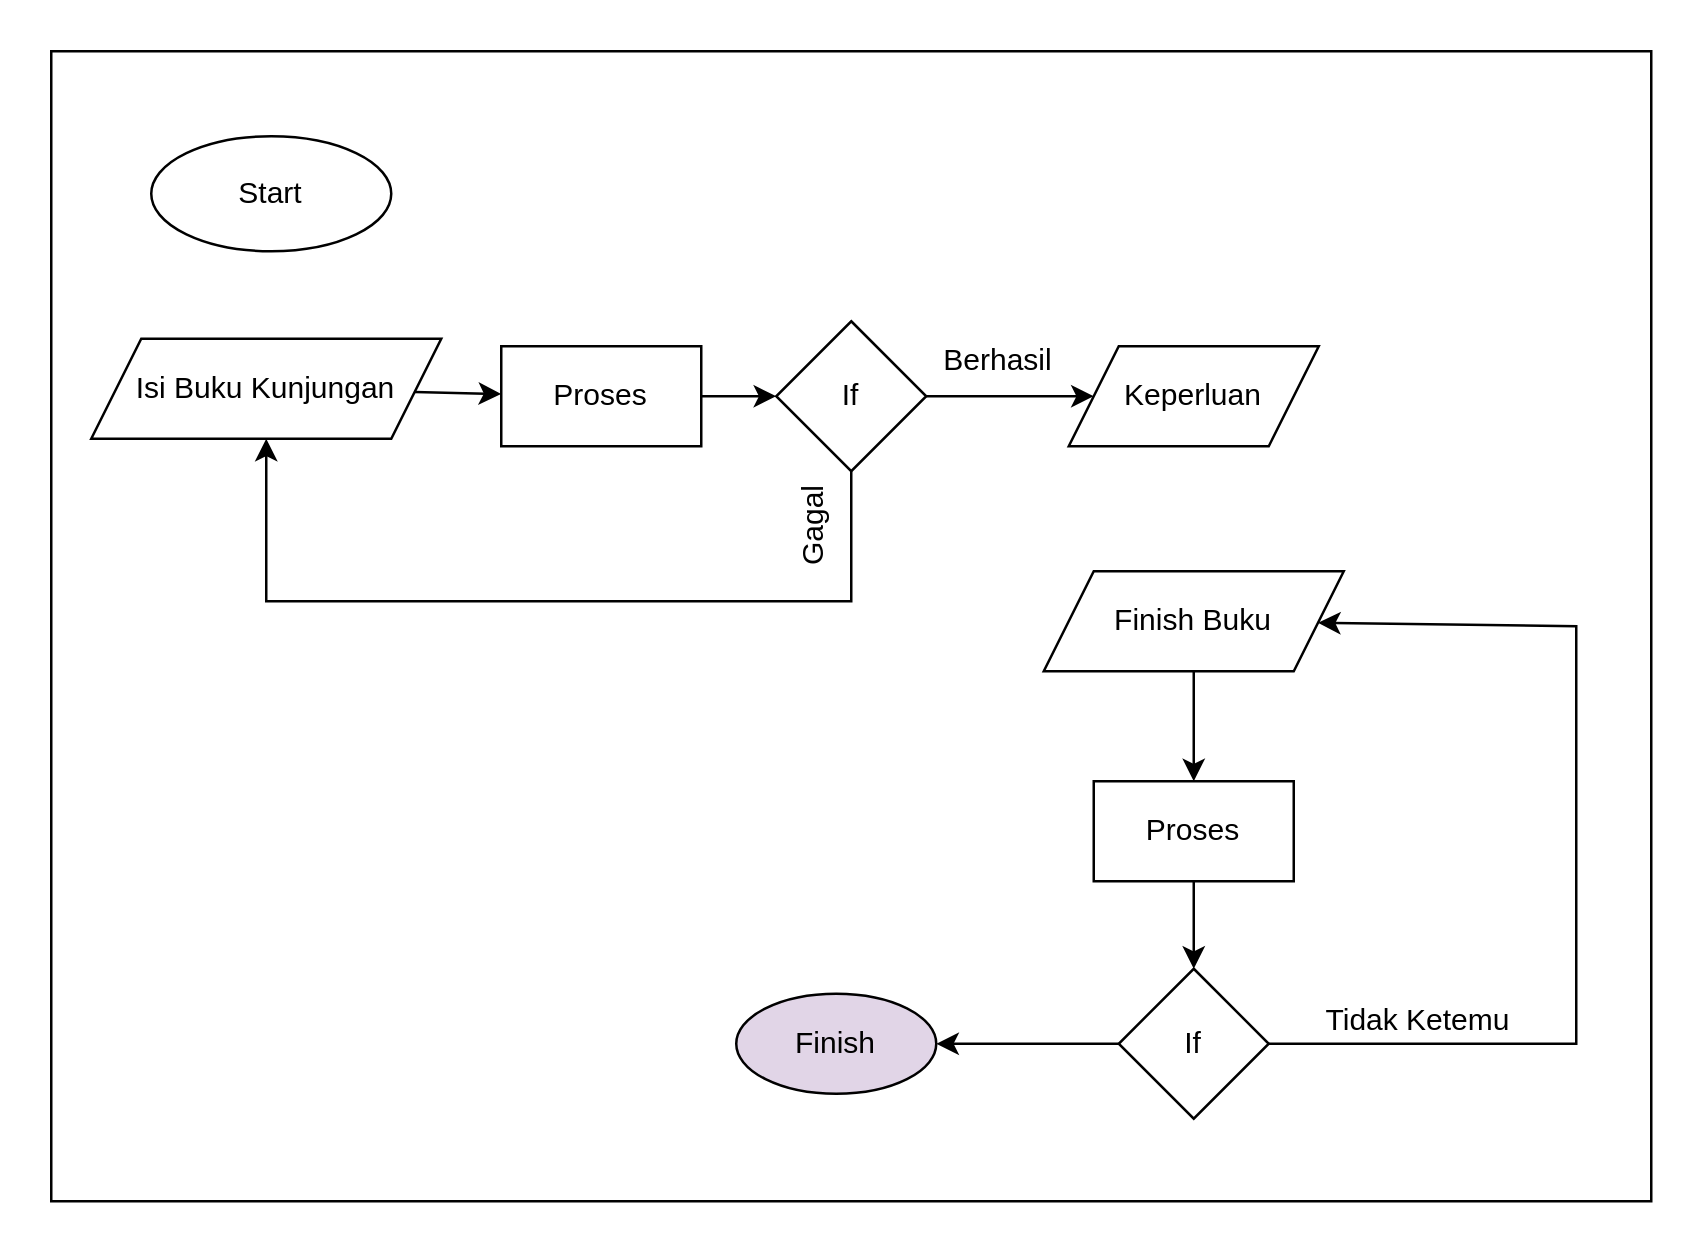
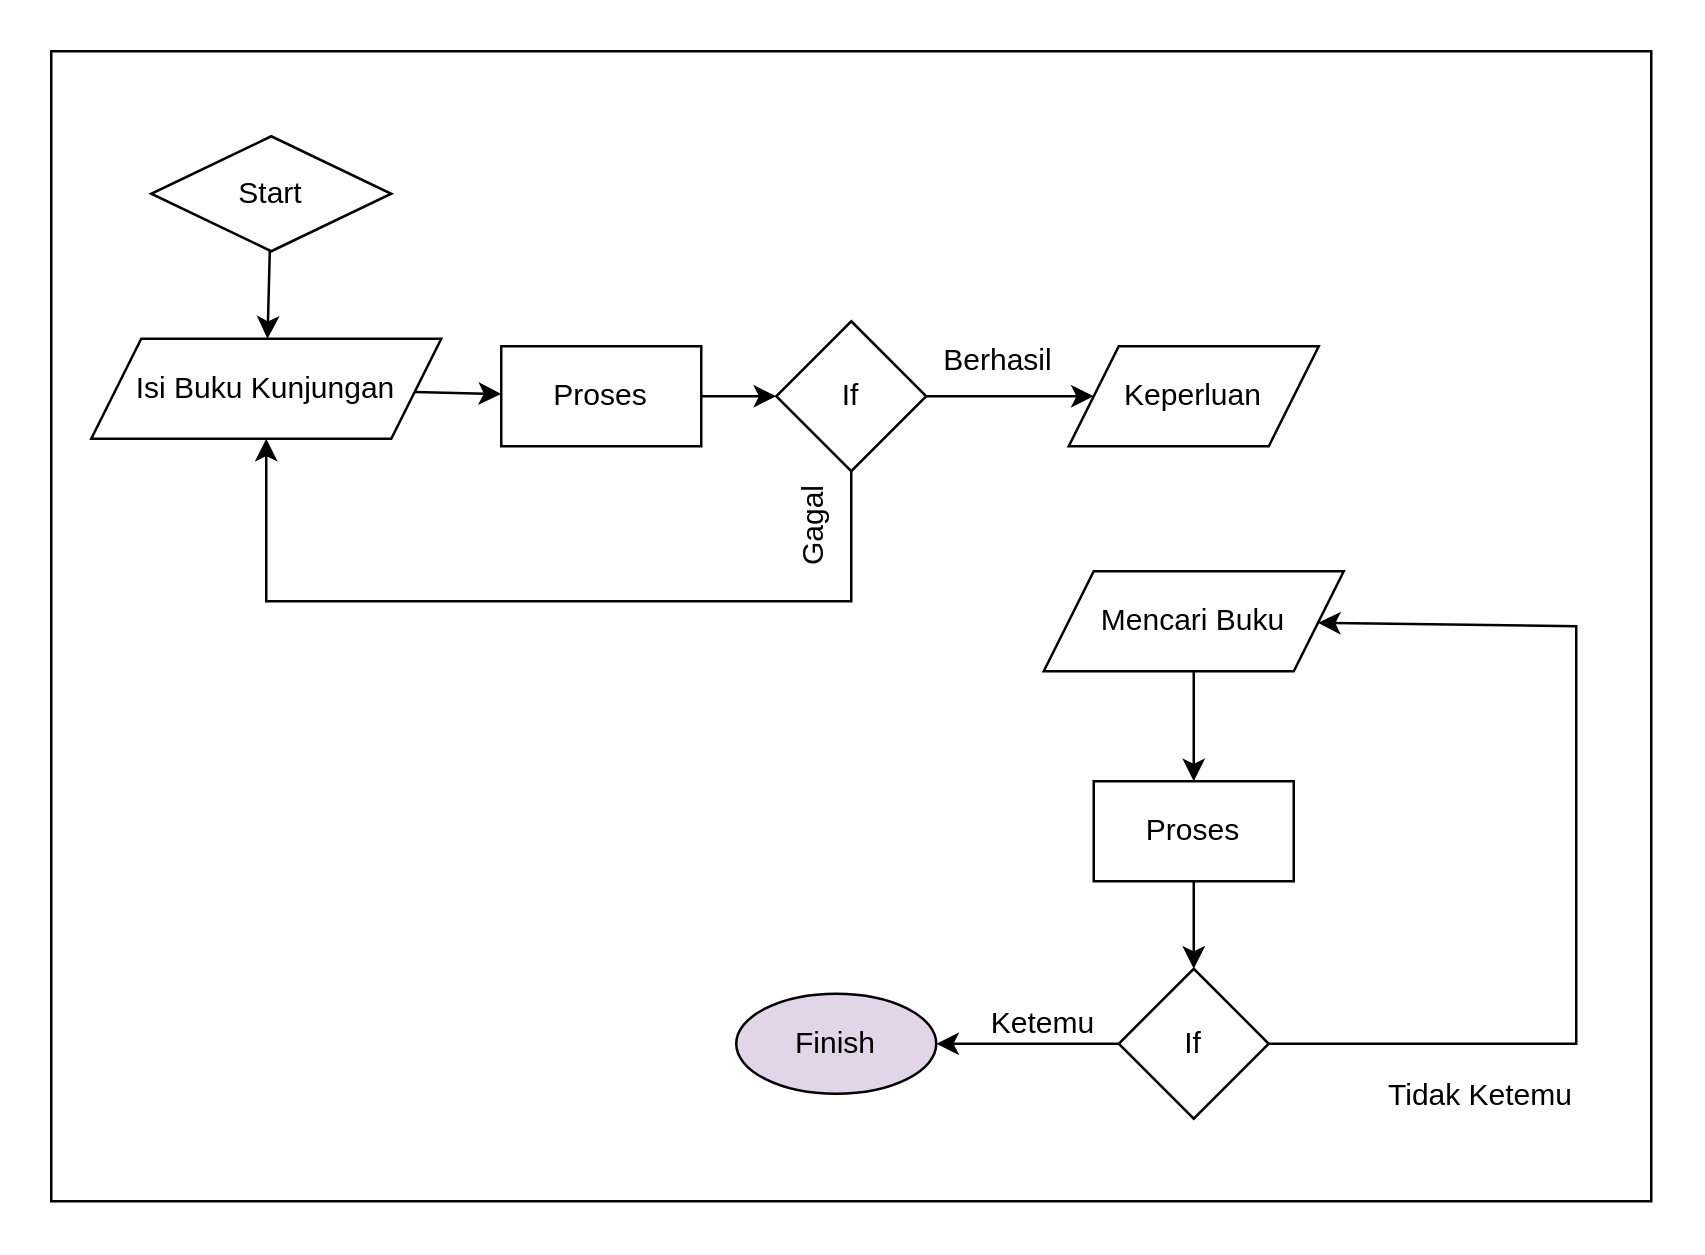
(271, 194) -> (271, 194)
none -> (269, 287)
(1194, 621) -> (1194, 621)
(1419, 1021) -> (1481, 1096)
none -> (1044, 1024)
